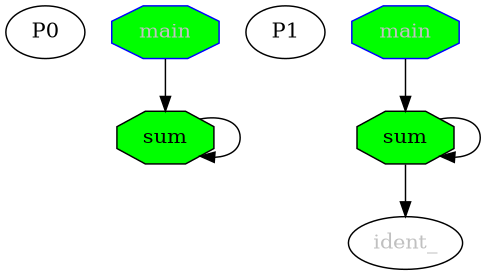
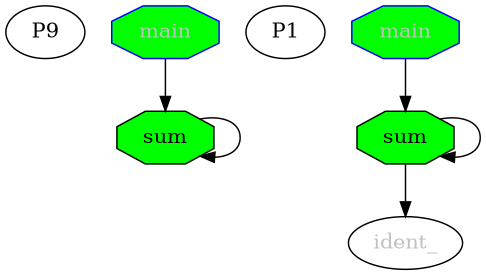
(45, 32) -> (45, 32)
